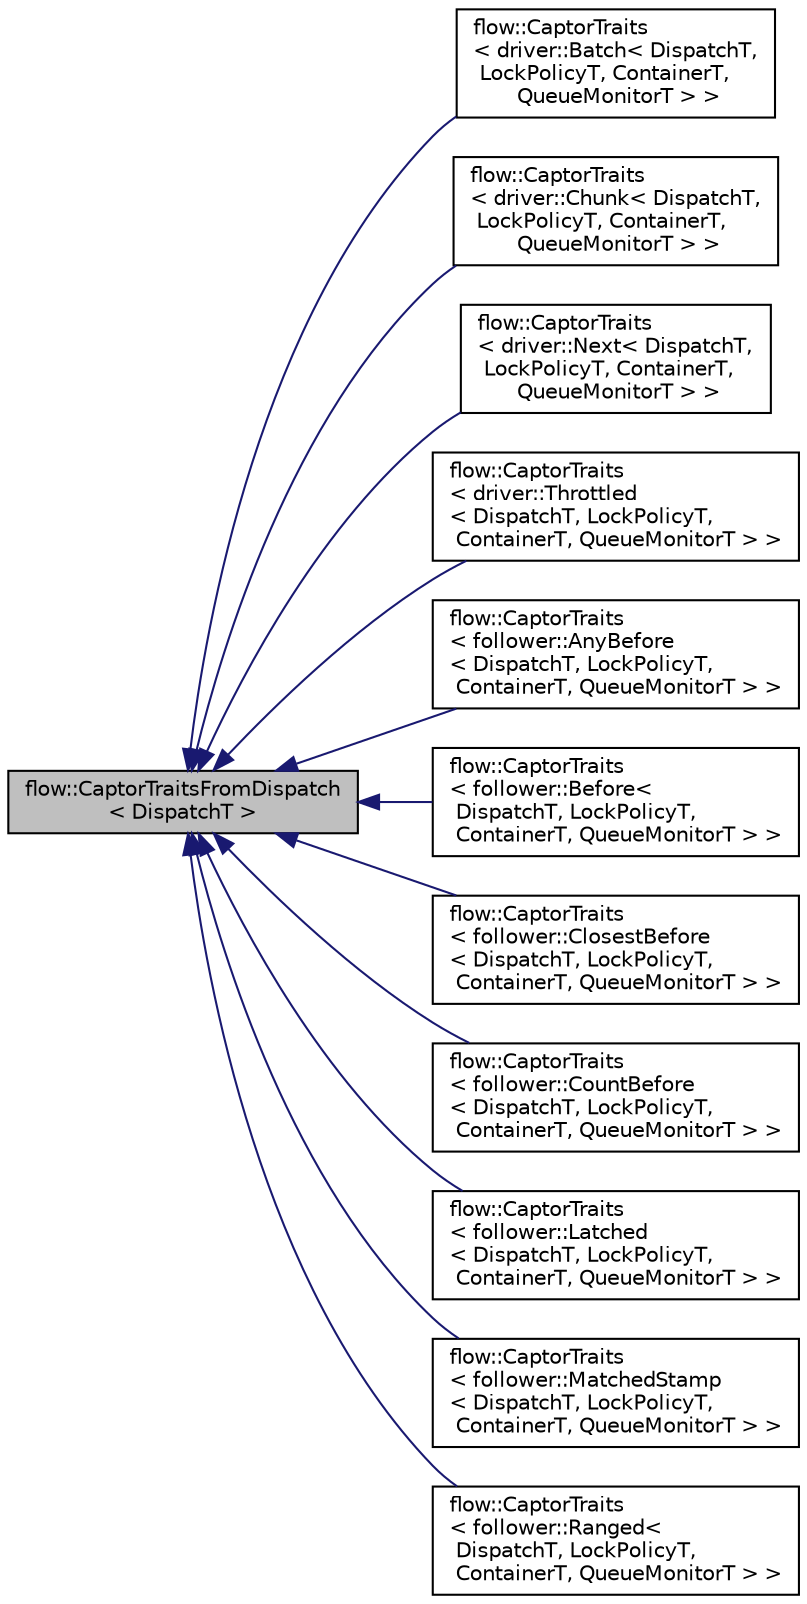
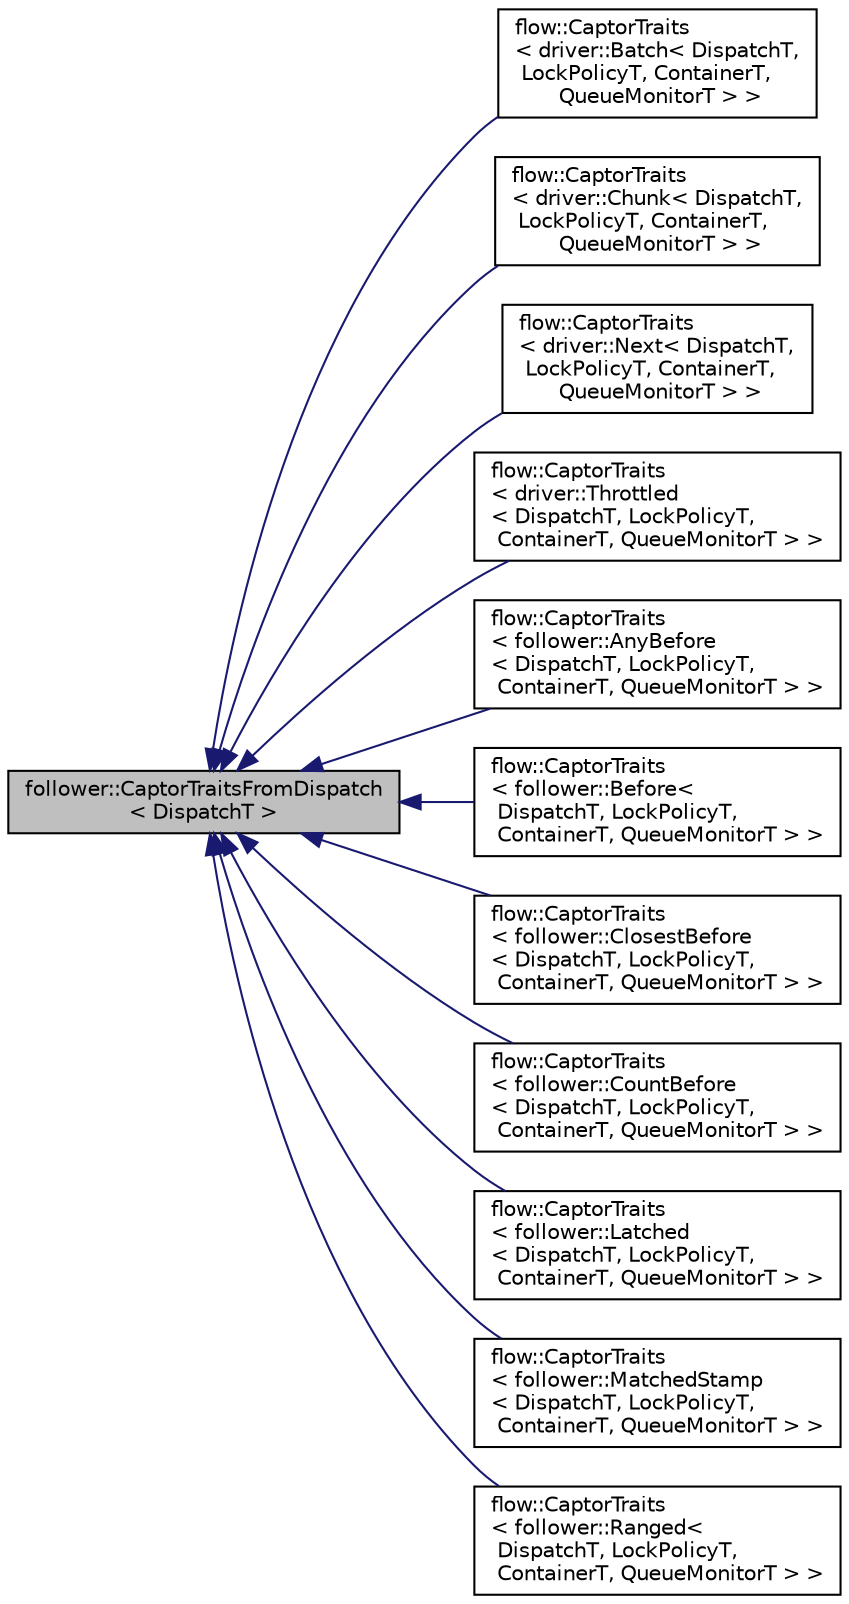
(183, 802) -> (204, 802)
